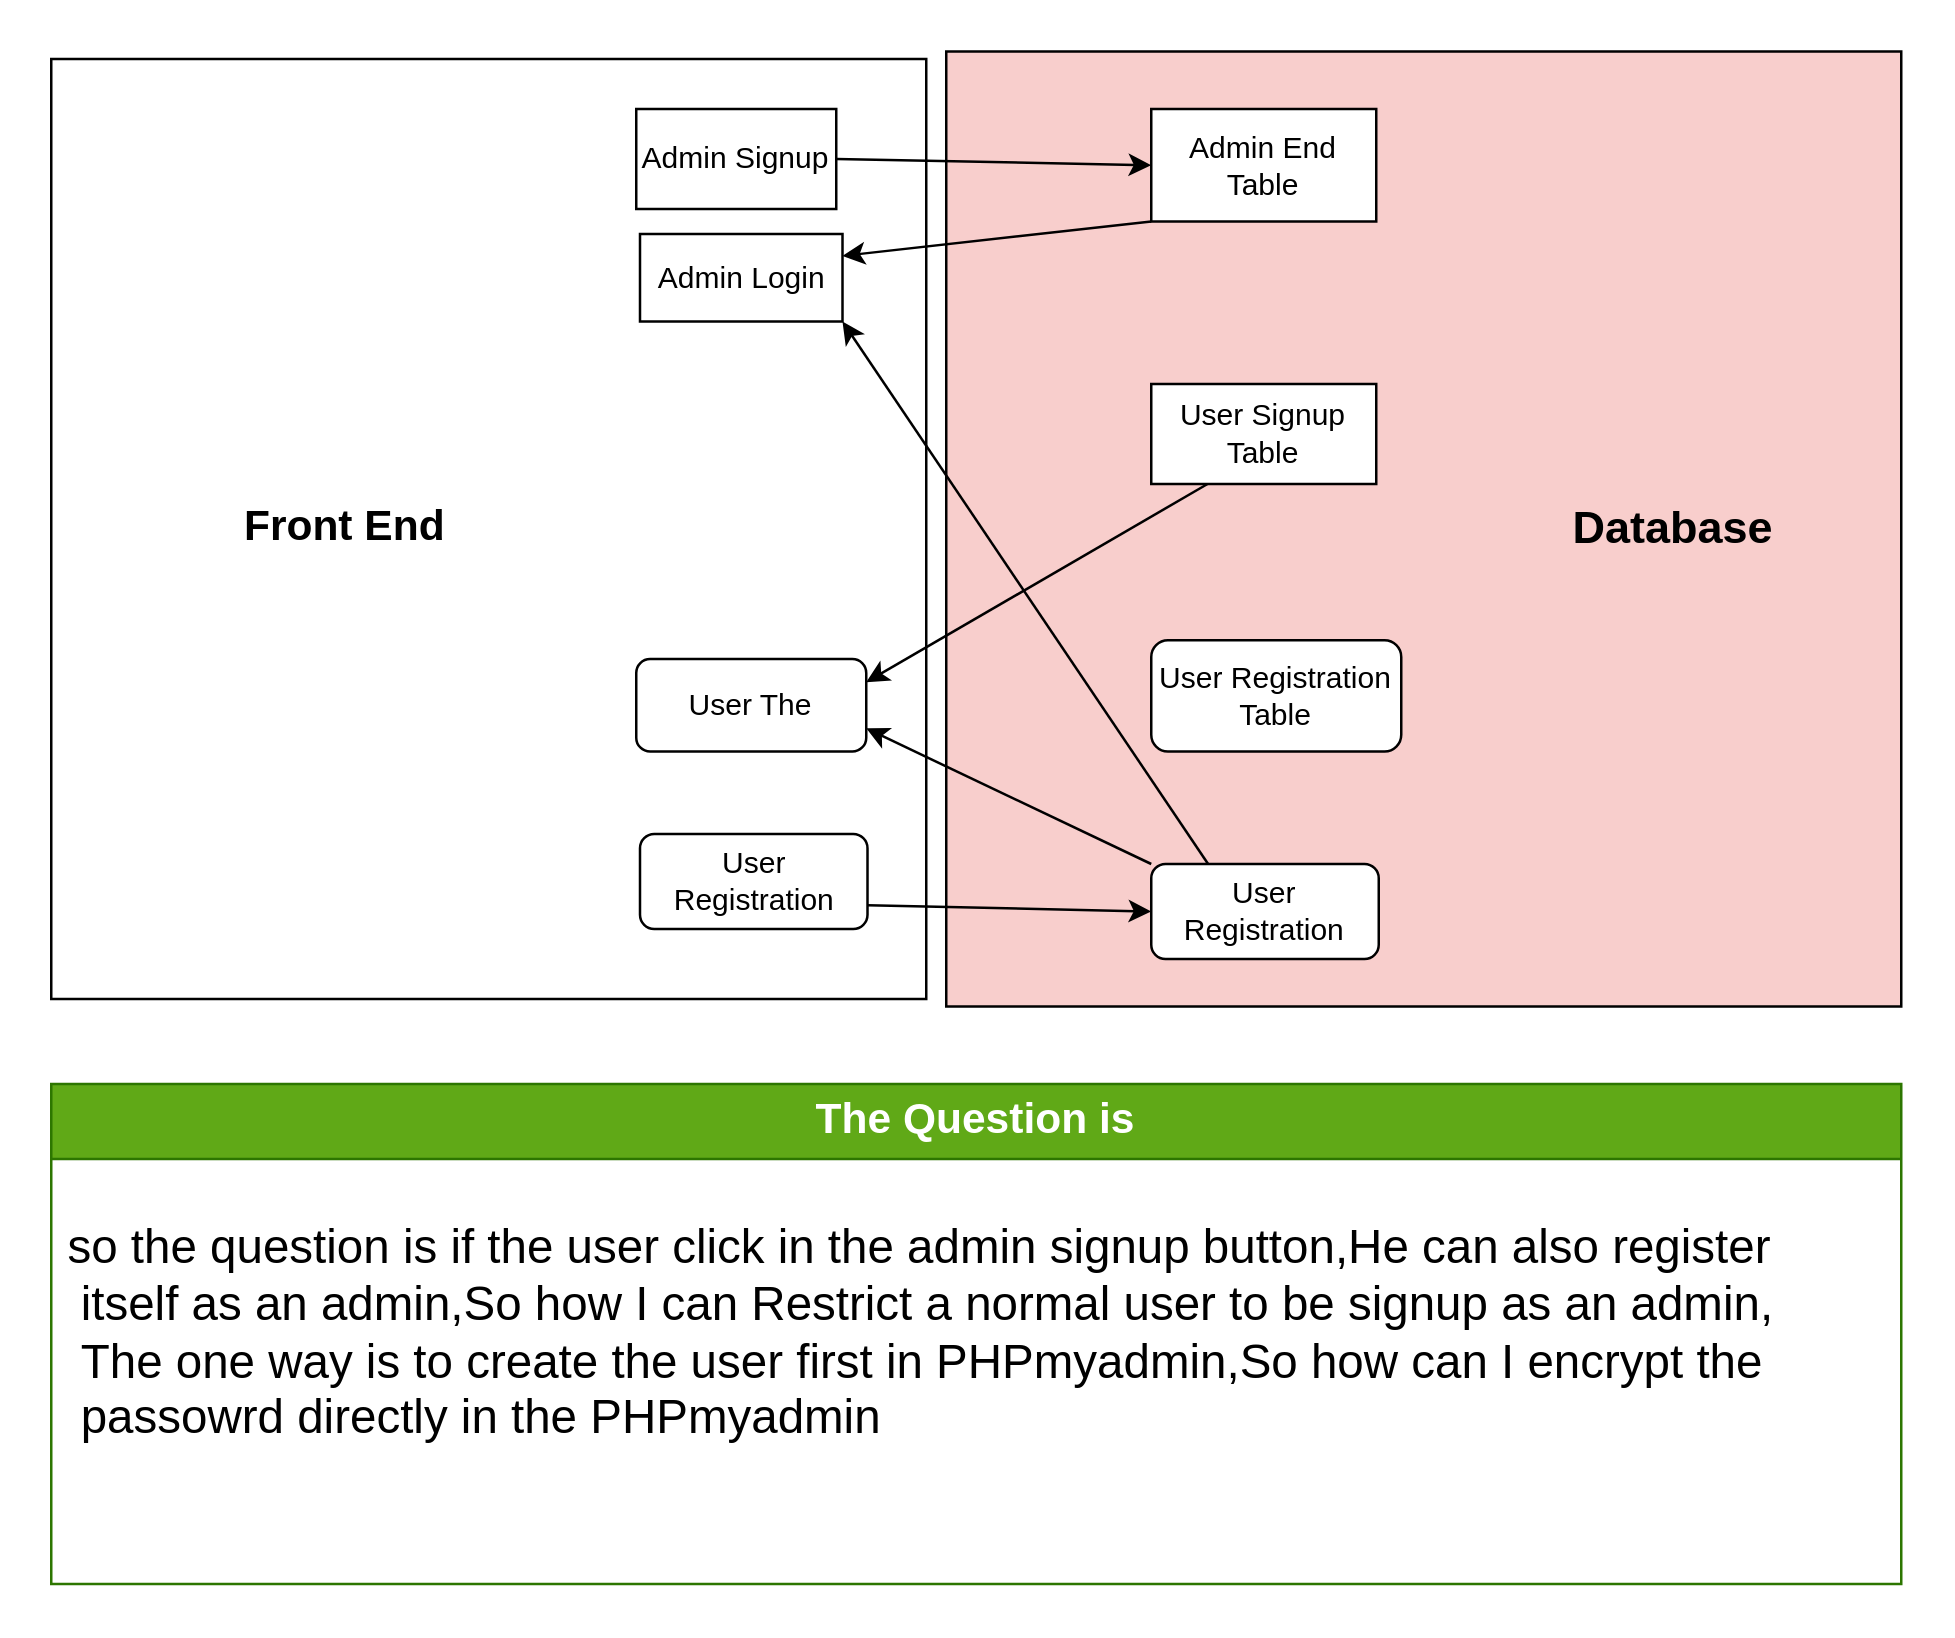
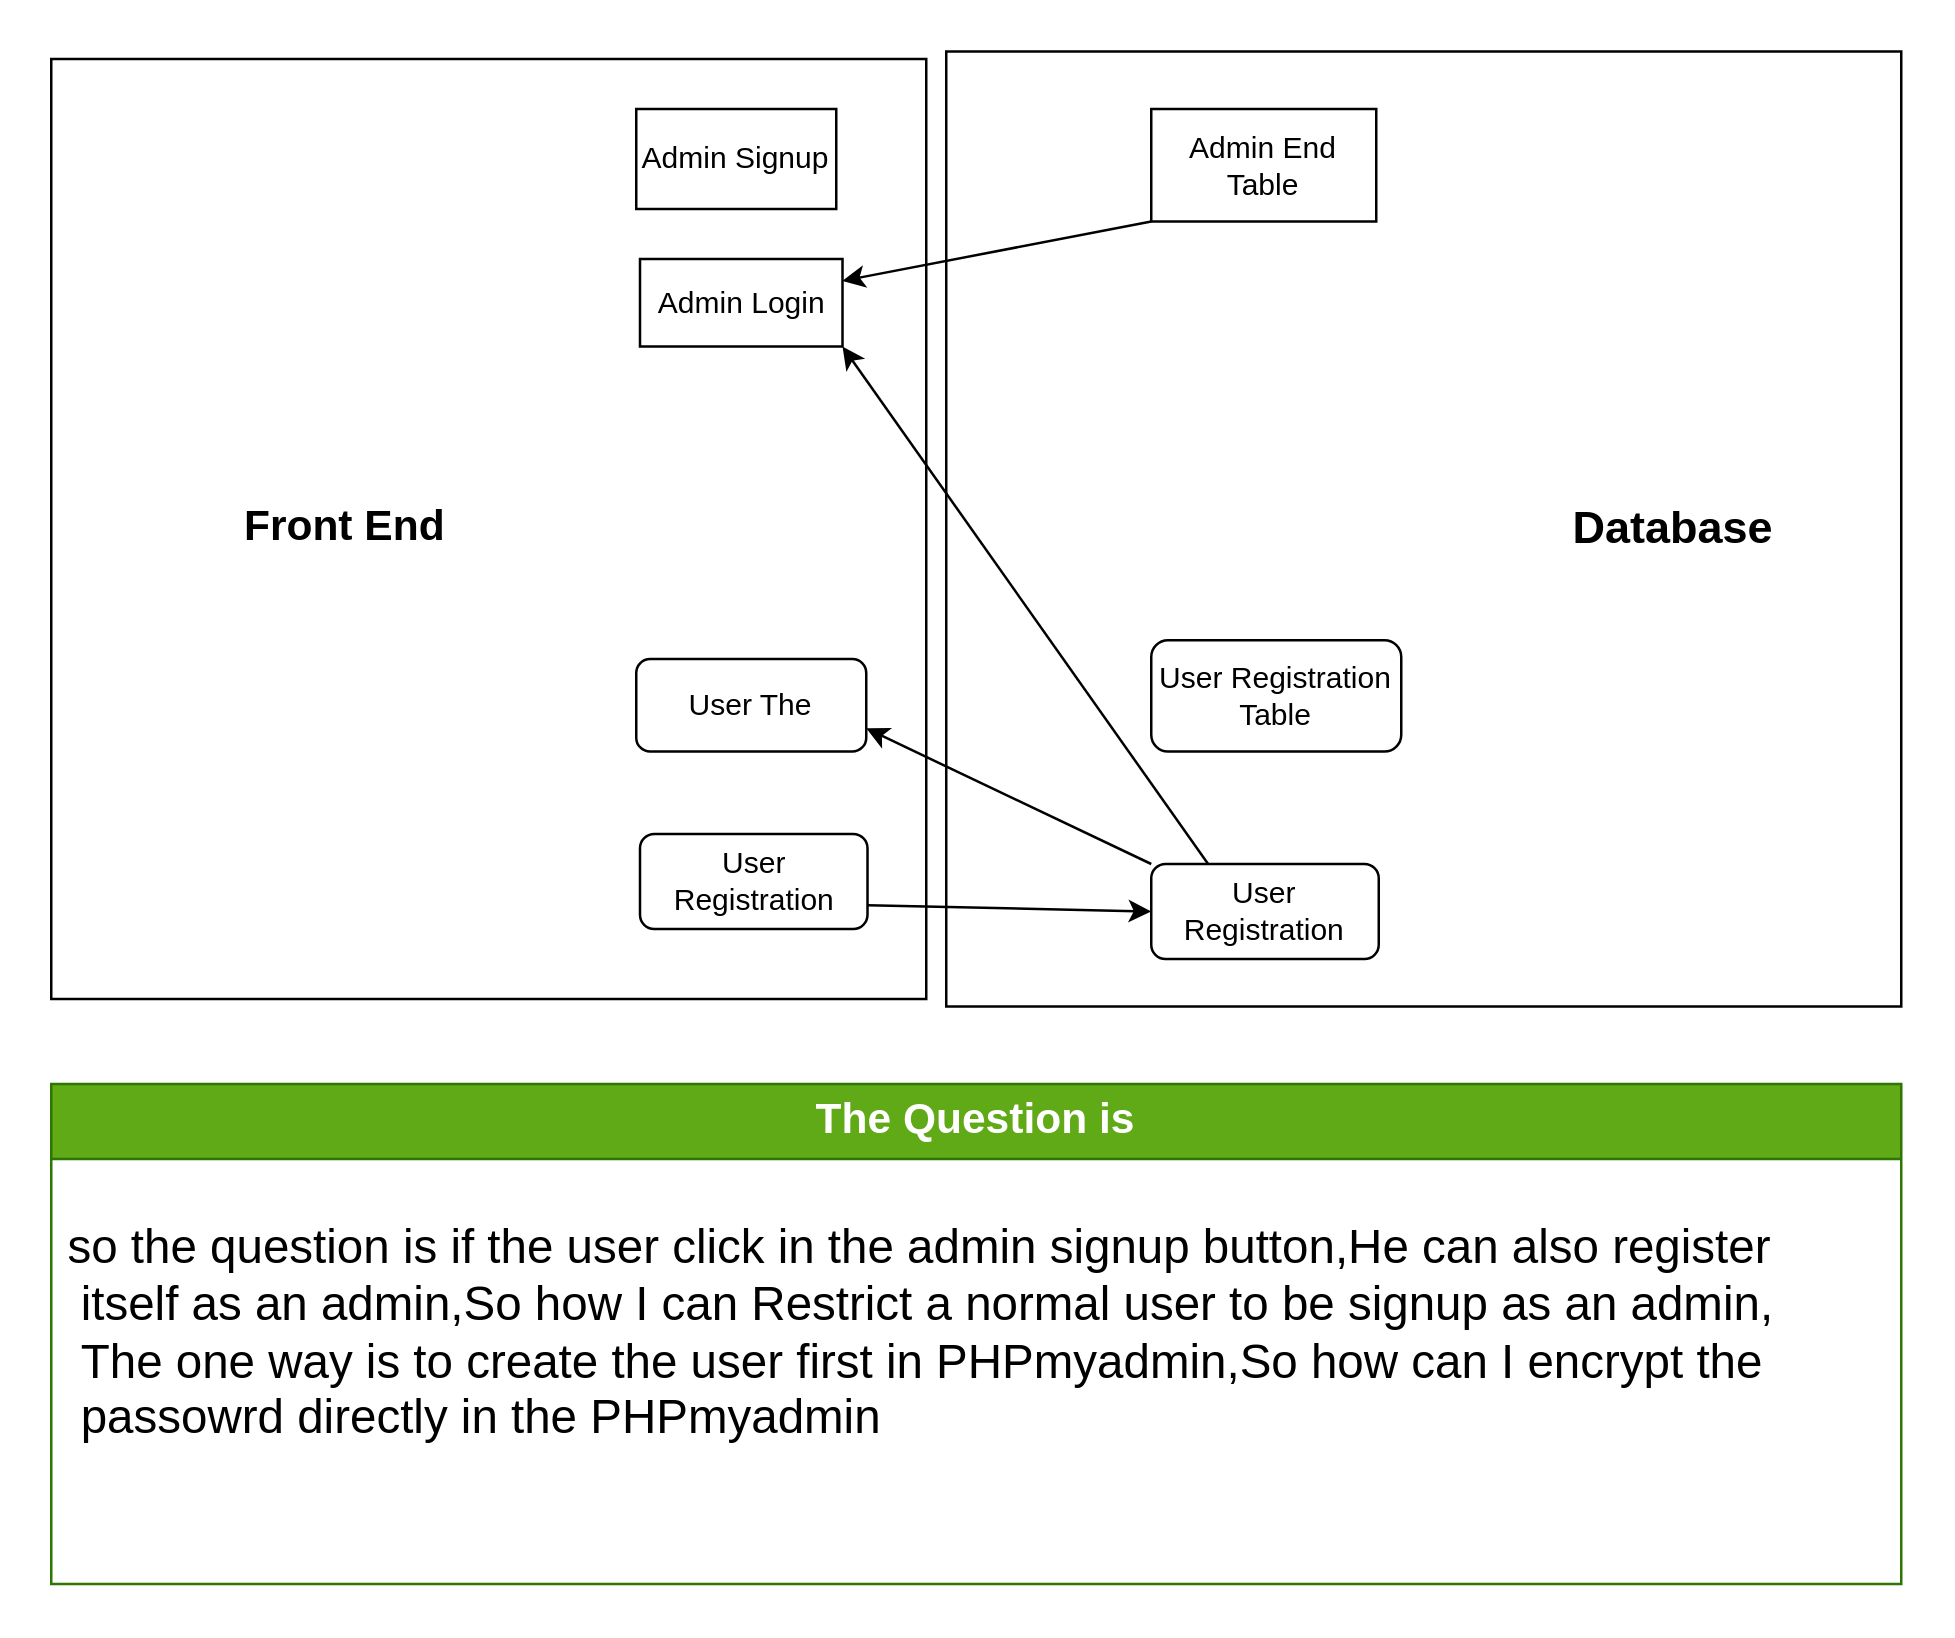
(985, 162) -> none
(741, 278) -> (741, 303)
(1264, 434) -> none
(1424, 529) -> (1424, 529)
(1117, 536) -> none
